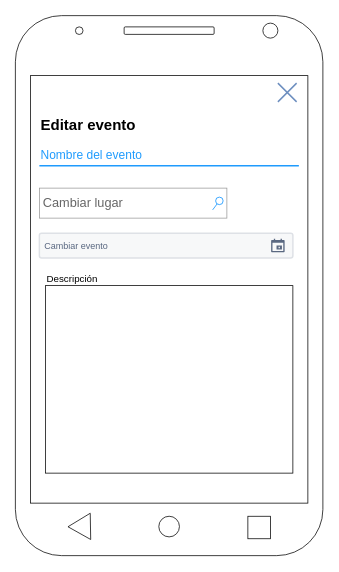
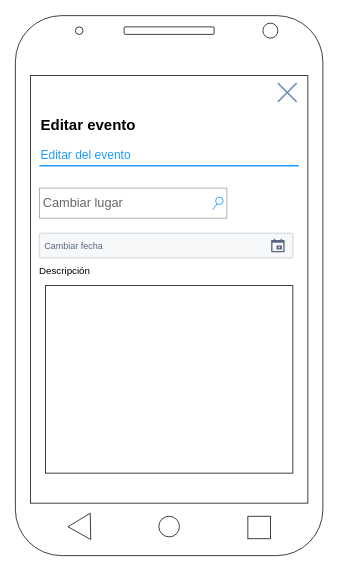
(93, 155) -> (91, 155)
(78, 246) -> (75, 246)
(79, 278) -> (72, 270)
